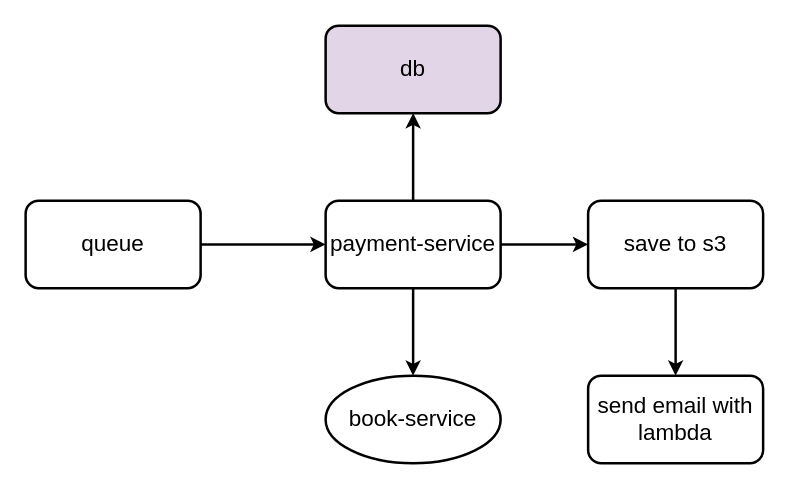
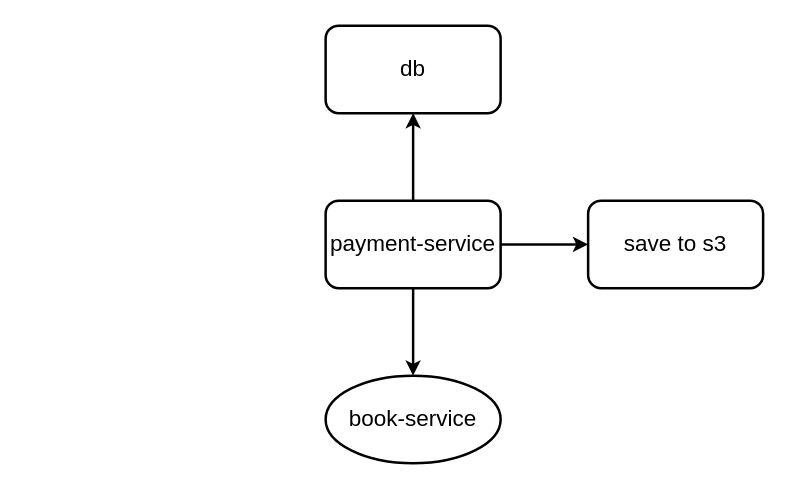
(413, 69) -> (413, 69)
(113, 244) -> none
(258, 244) -> none
(676, 326) -> none
(676, 419) -> none
